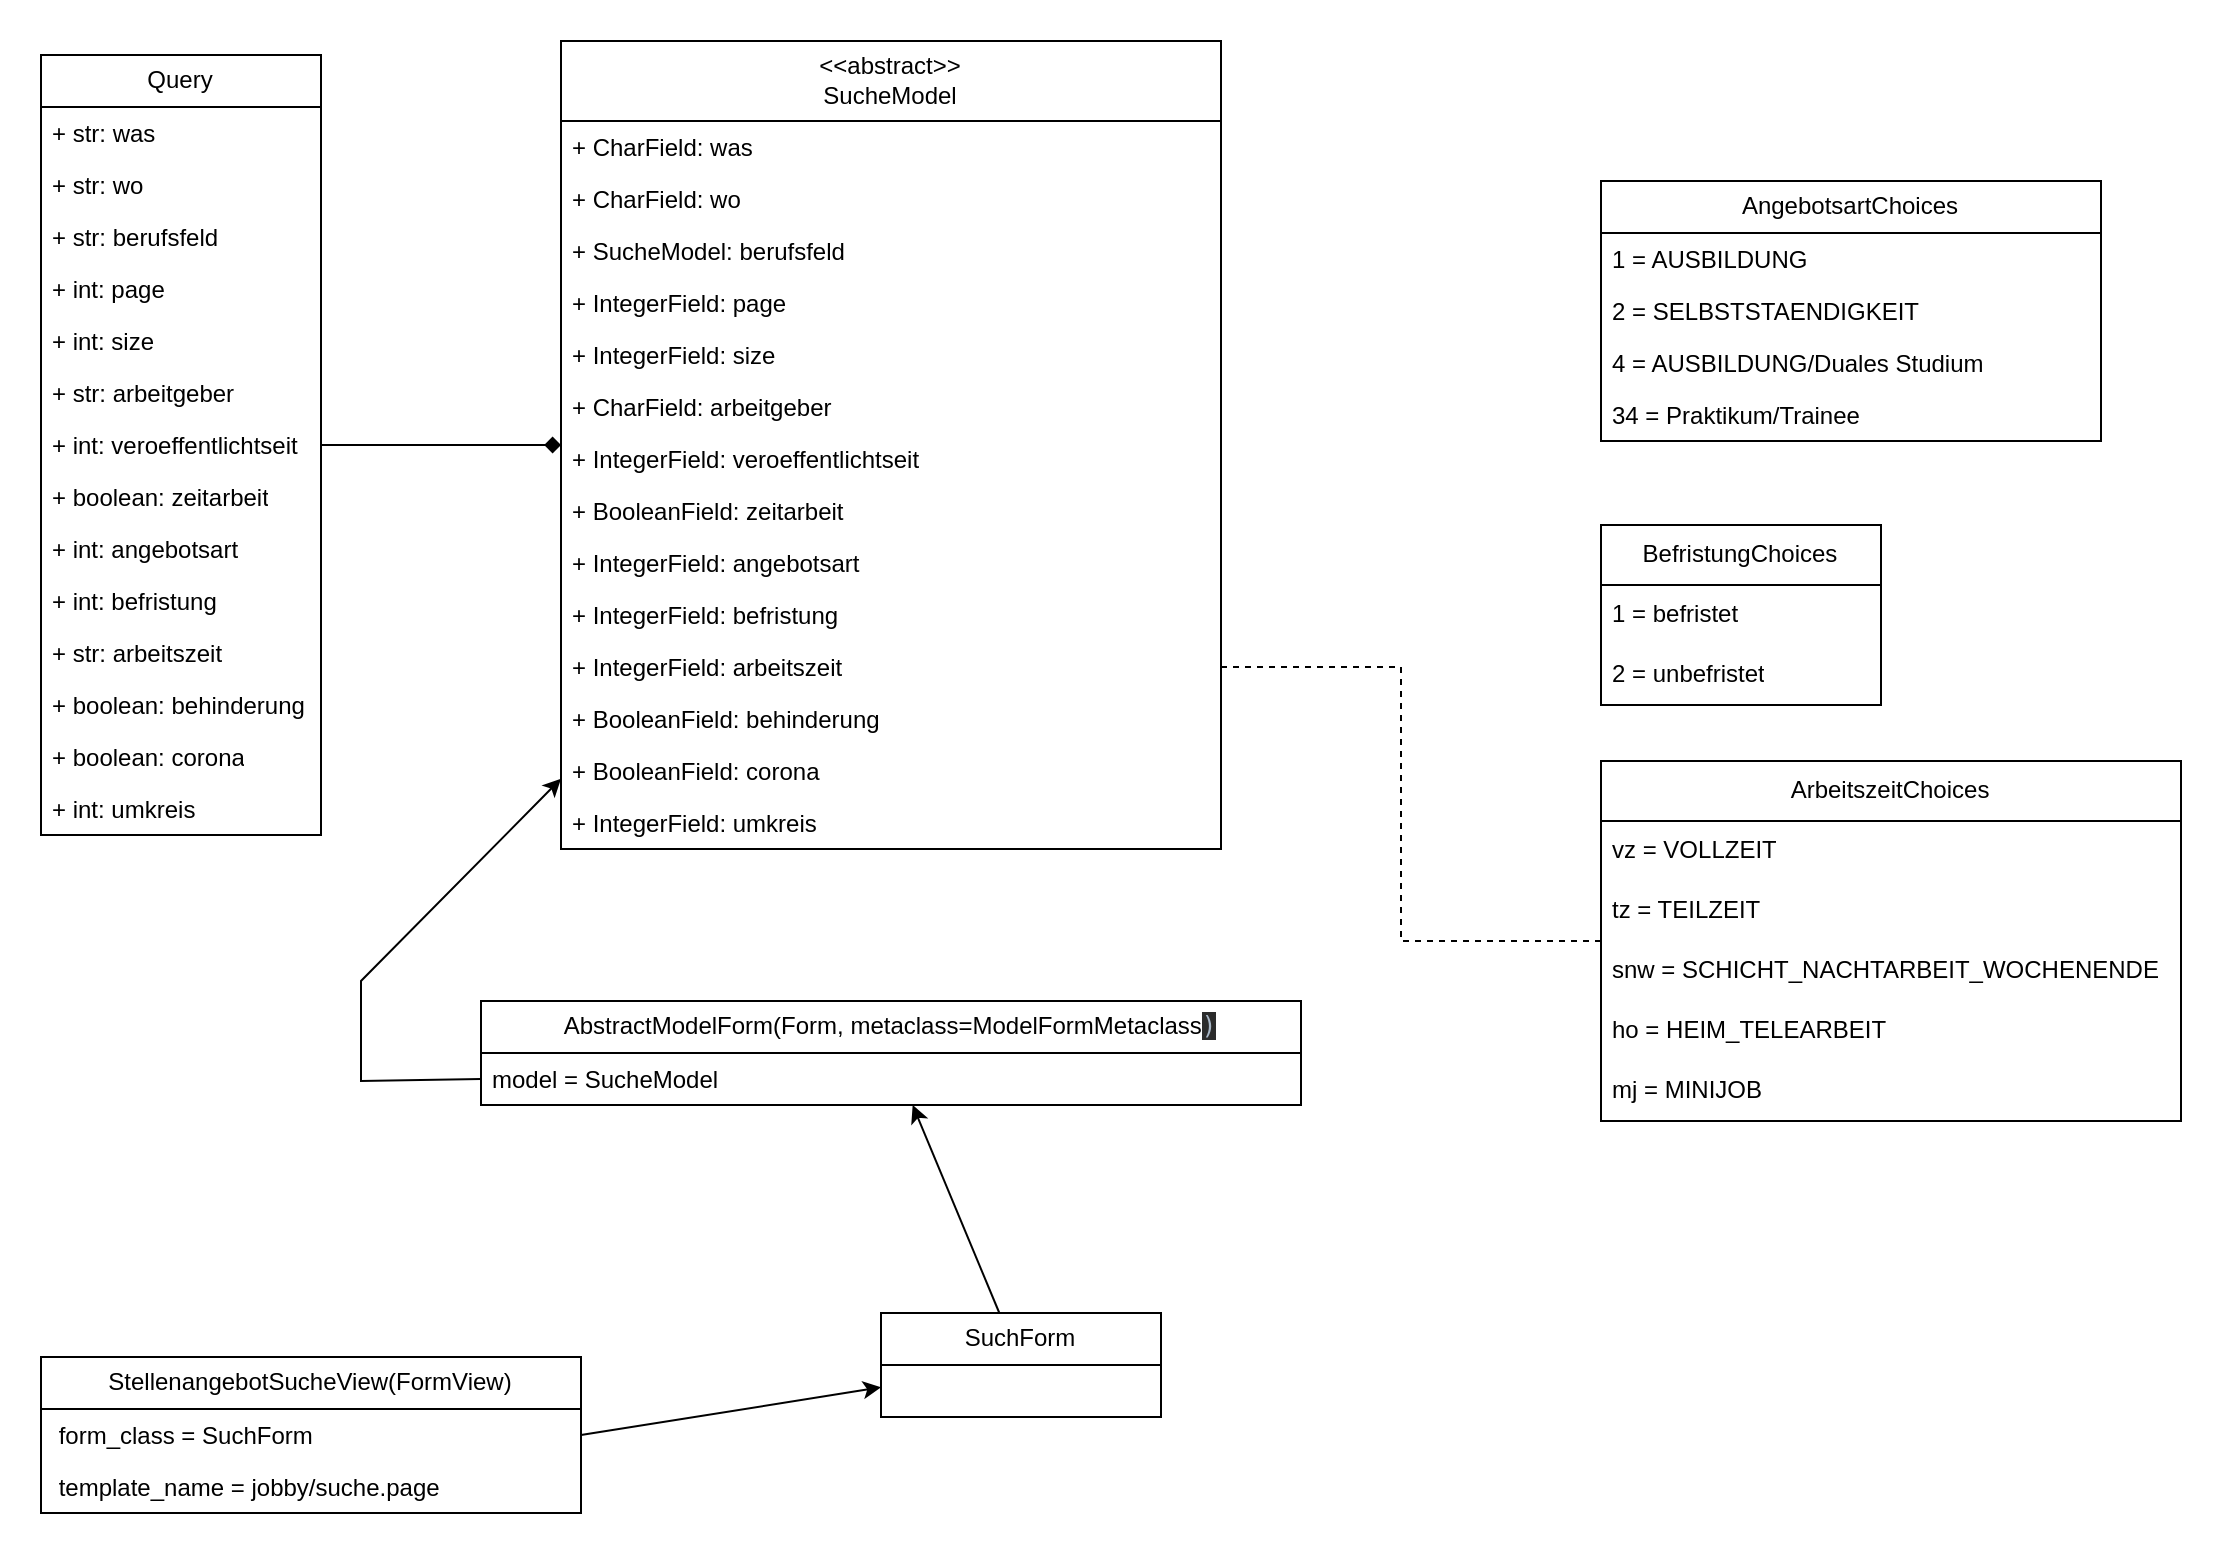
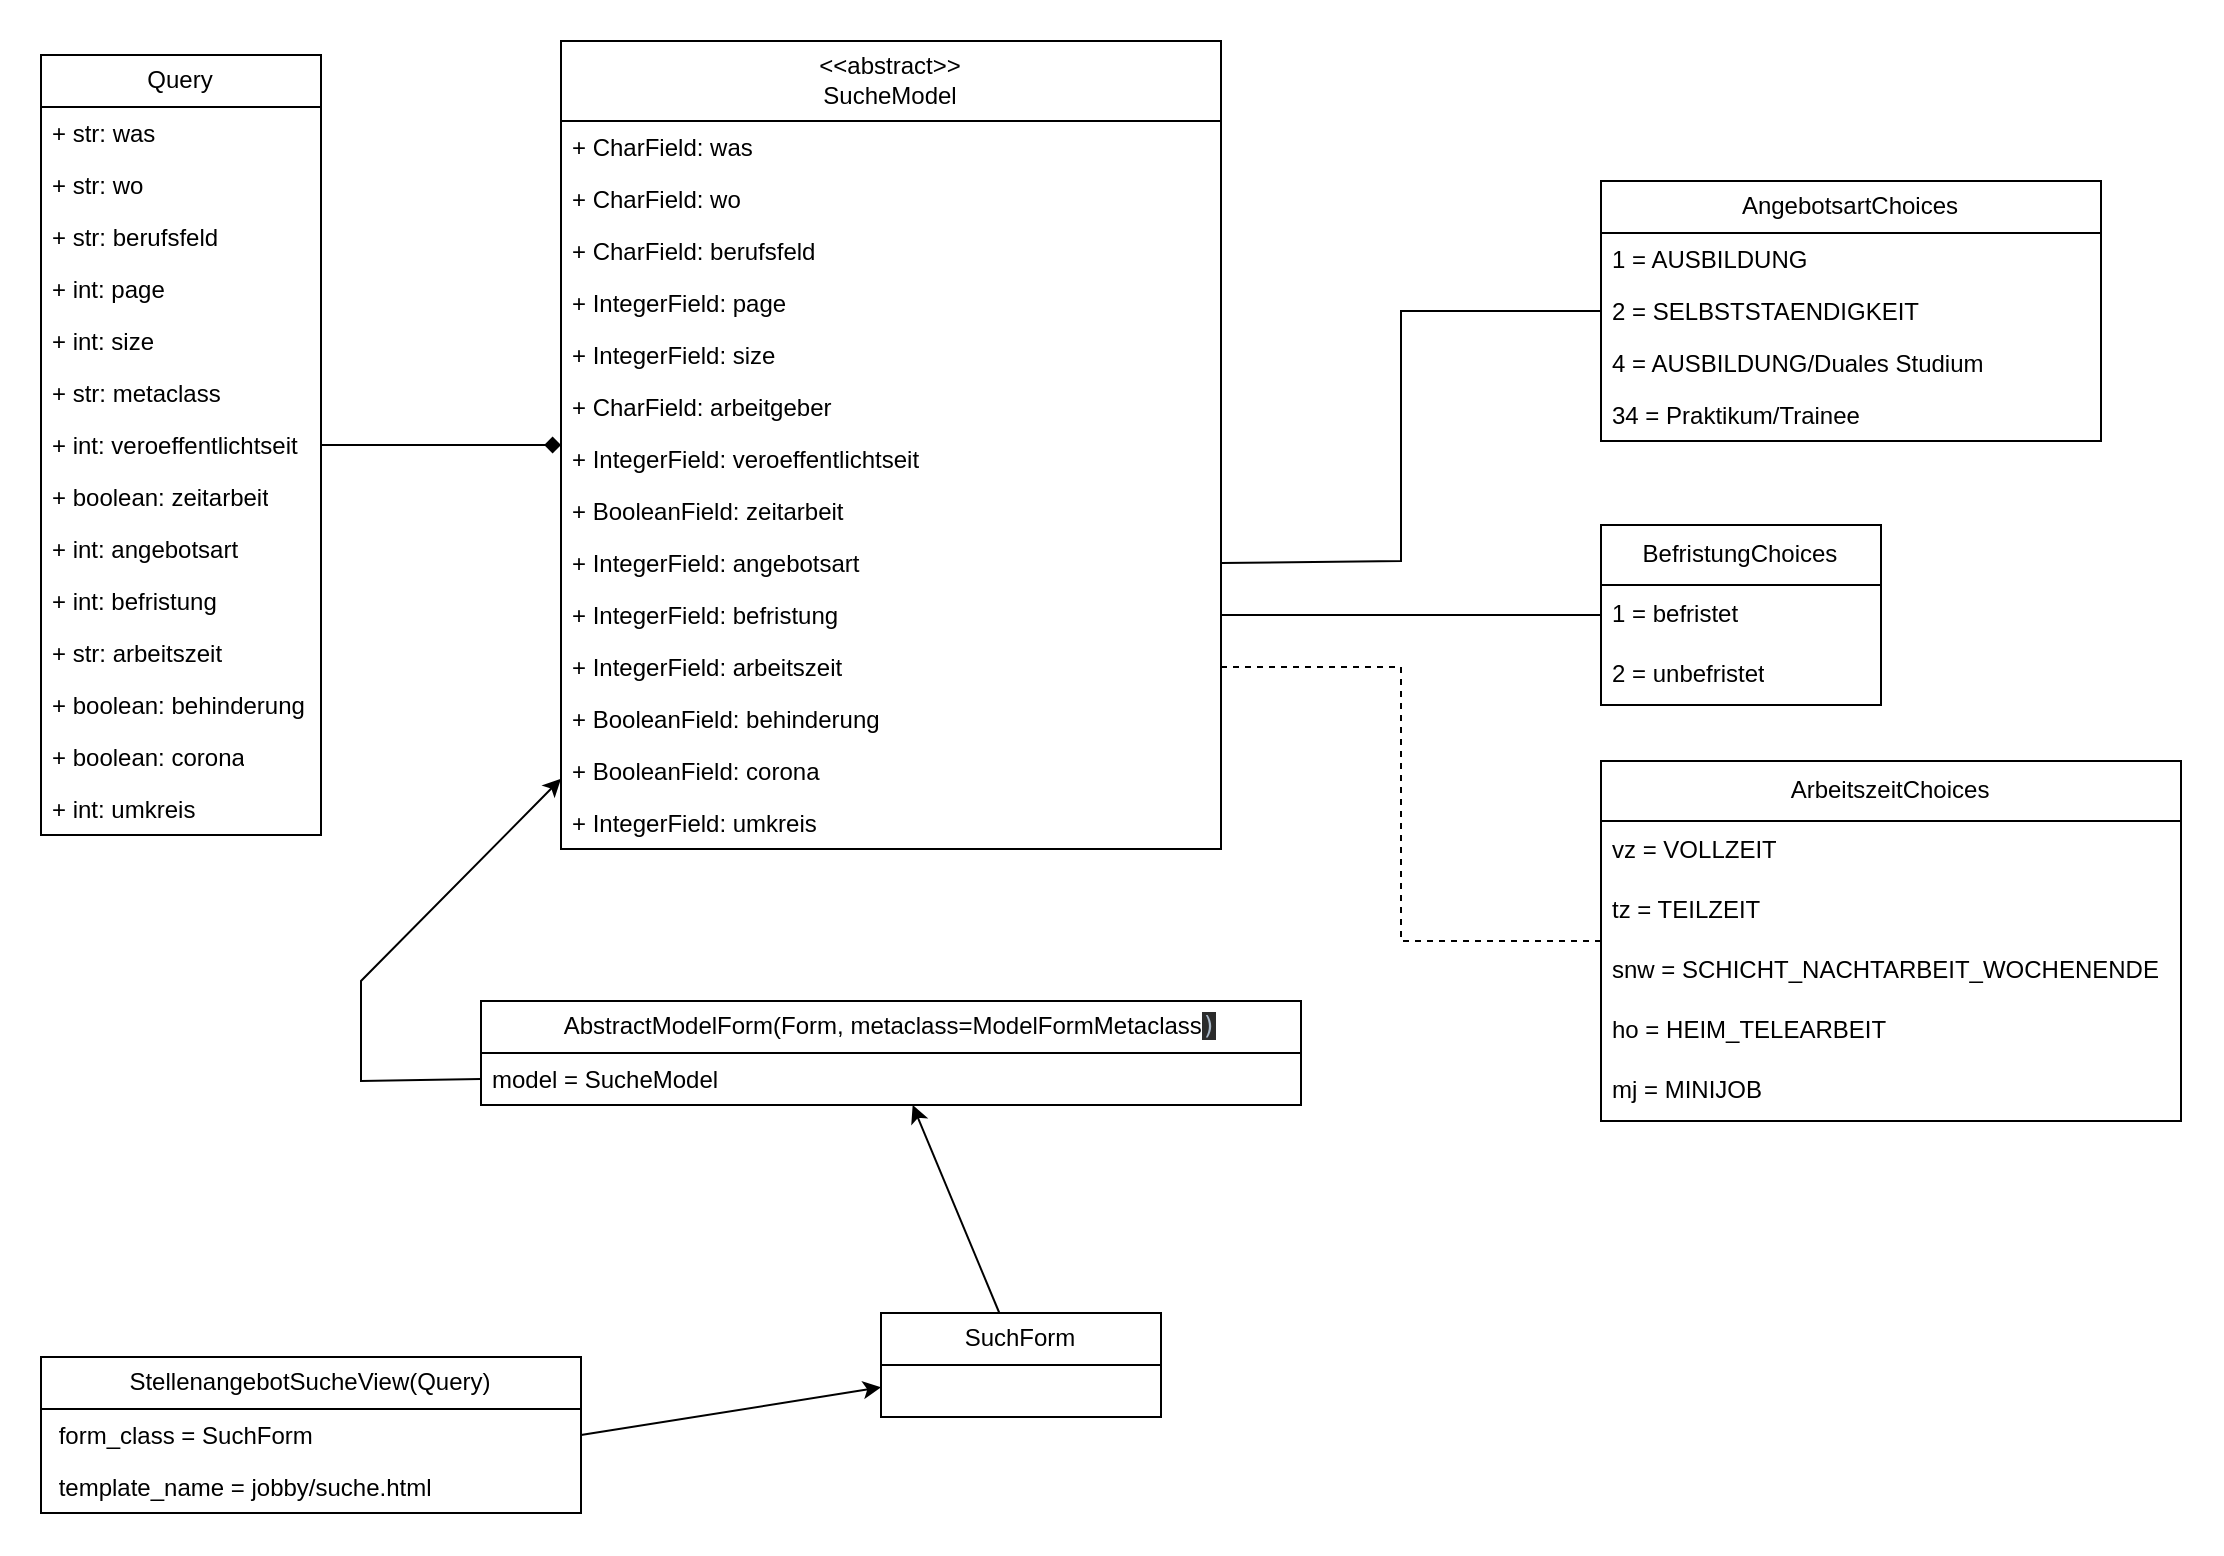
(719, 253) -> (709, 253)
(161, 395) -> (148, 395)
none -> (1401, 426)
none -> (1409, 615)
(311, 1383) -> (311, 1383)
(256, 1489) -> (252, 1489)
